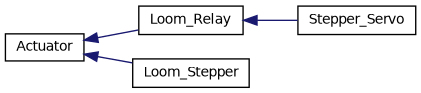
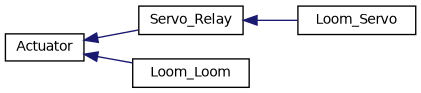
(191, 20) -> (191, 20)
(357, 20) -> (357, 20)
(191, 73) -> (191, 73)
